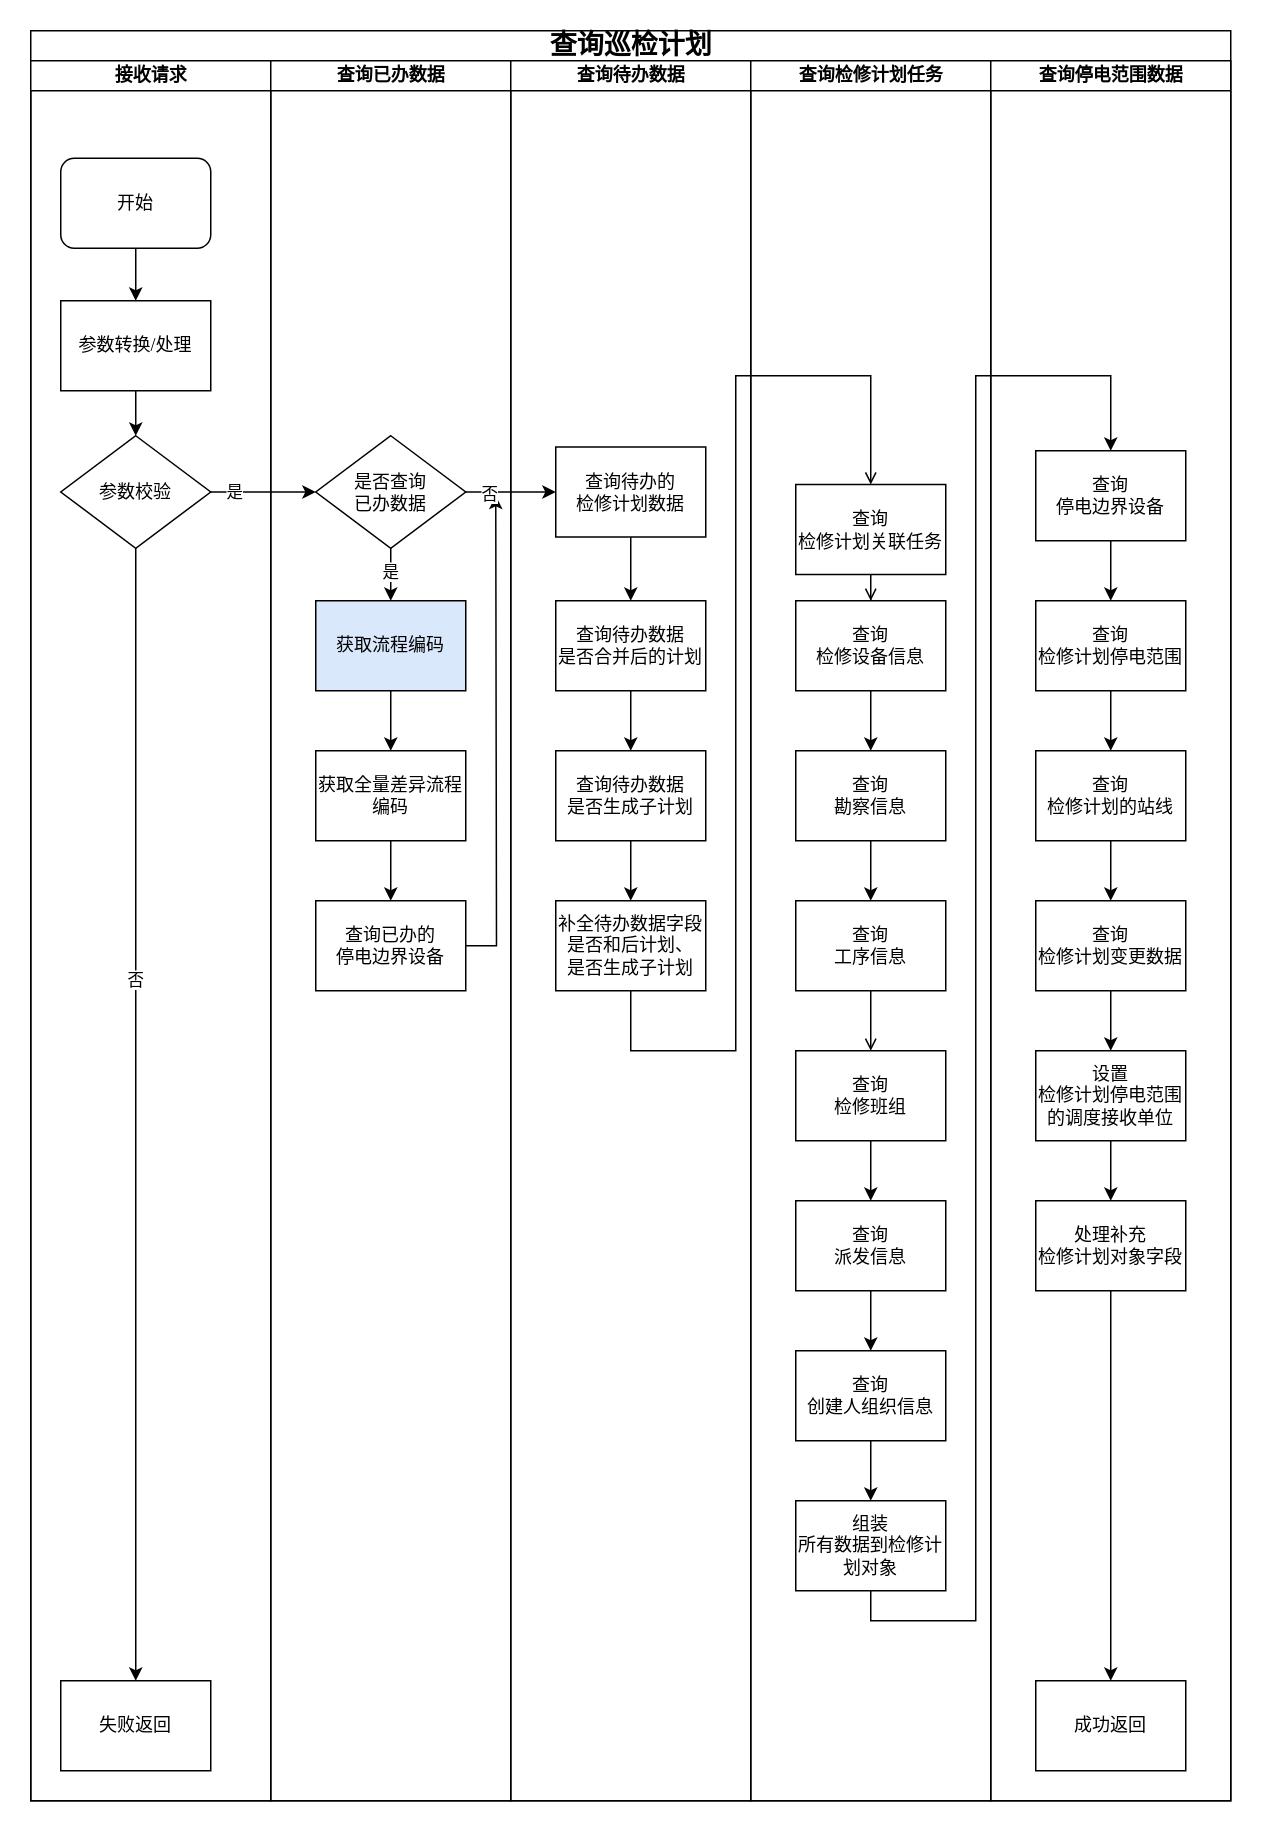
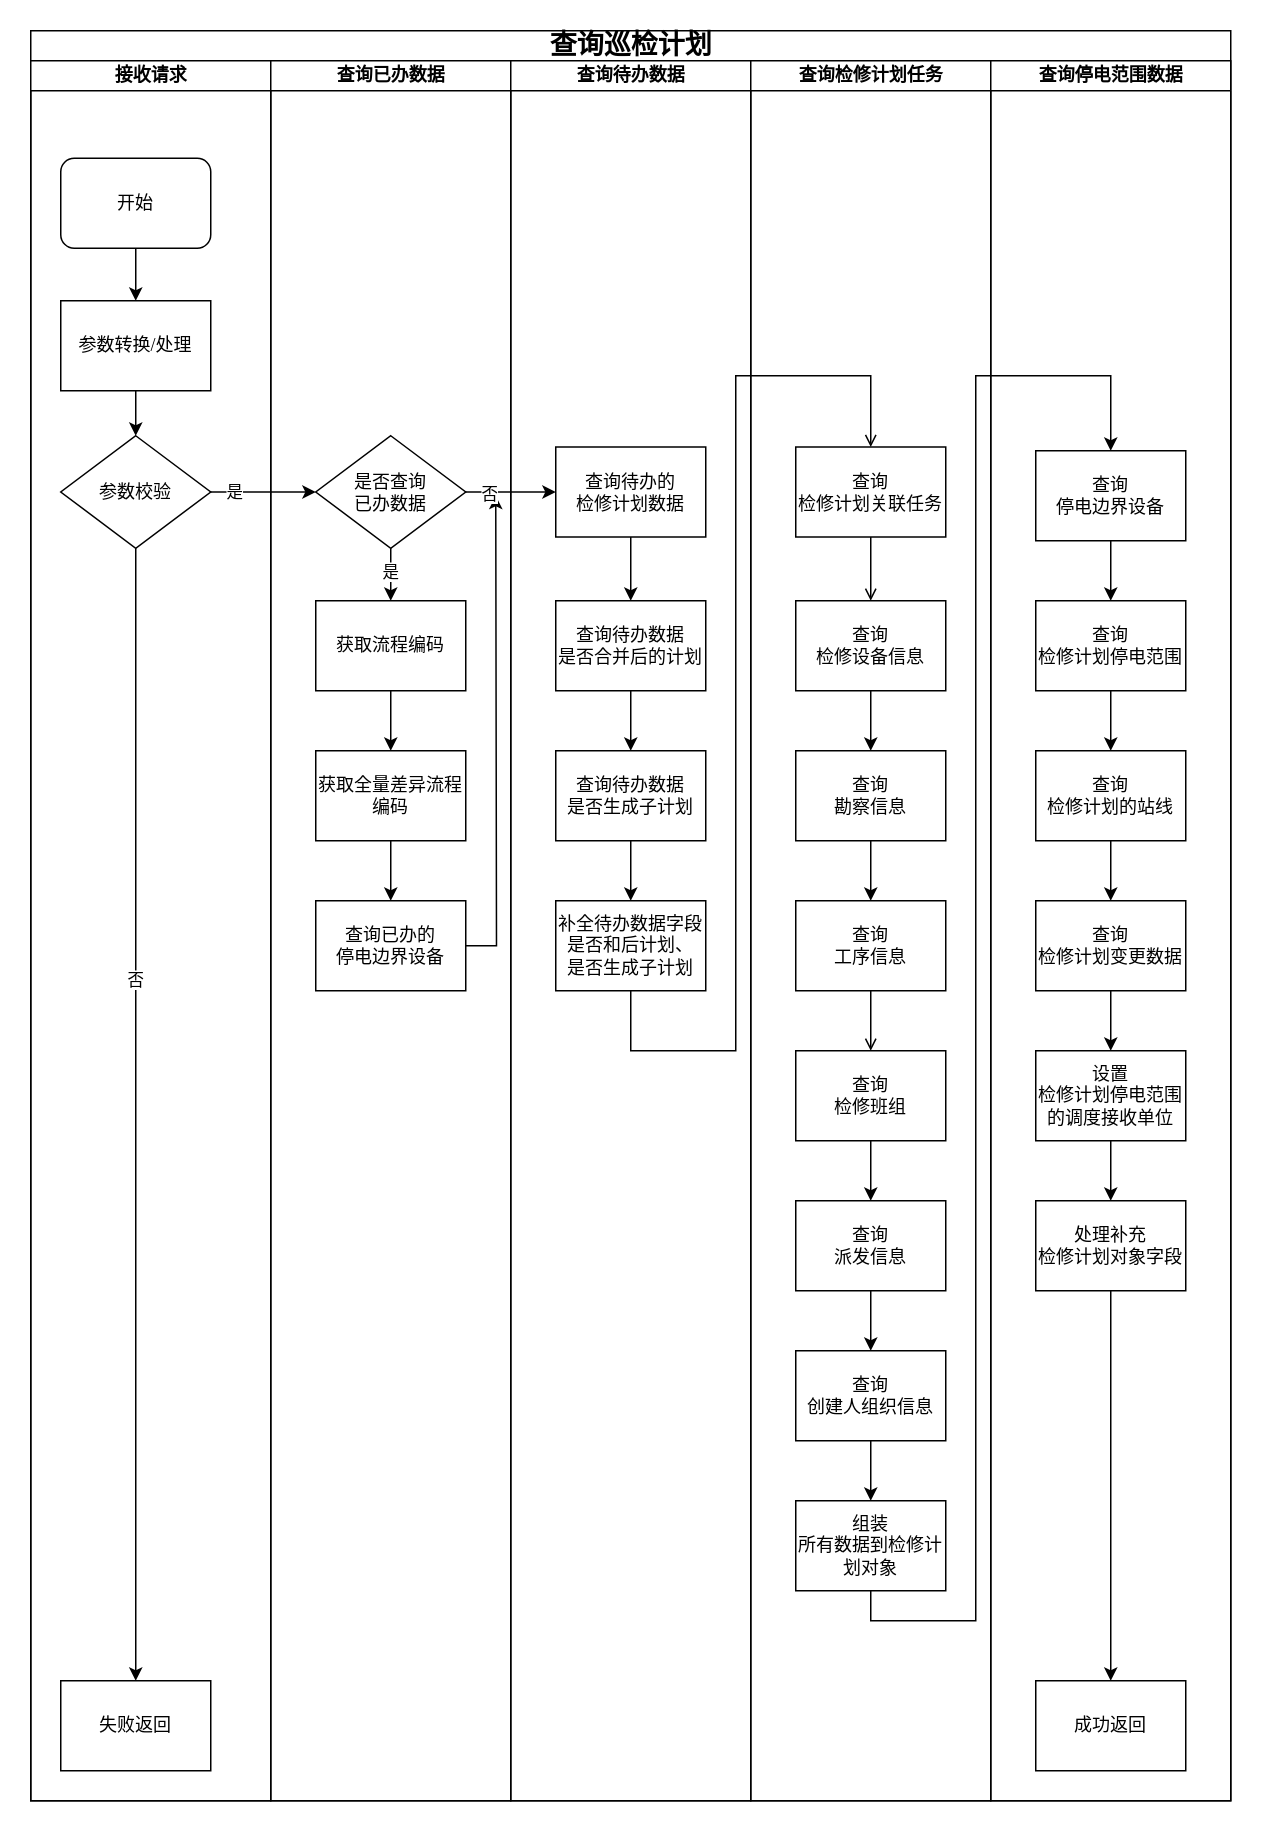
(871, 530) -> (871, 492)
(391, 646) -> (391, 646)
